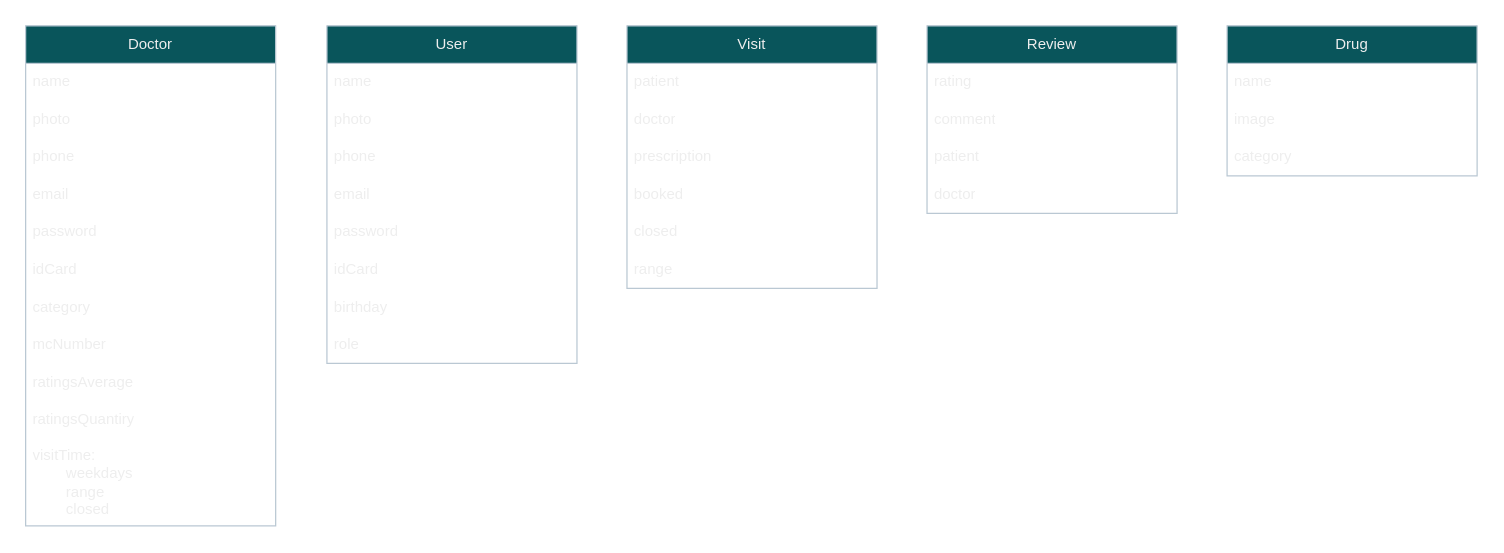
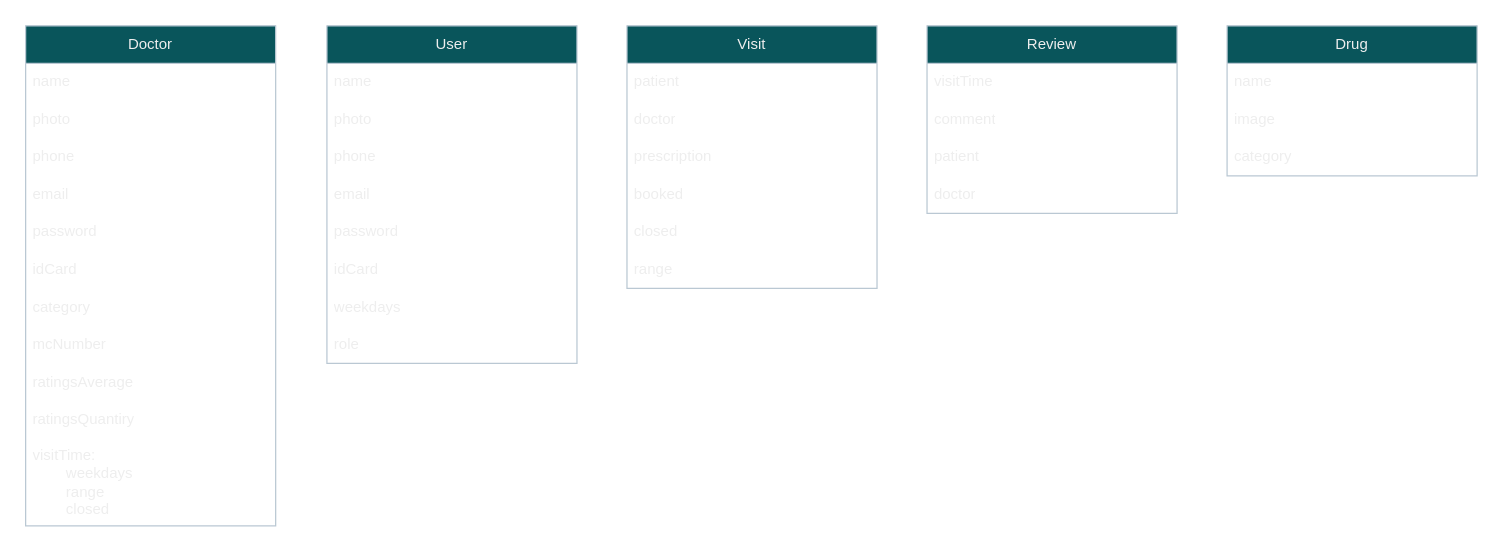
(958, 82) -> (966, 82)
(366, 307) -> (368, 307)
